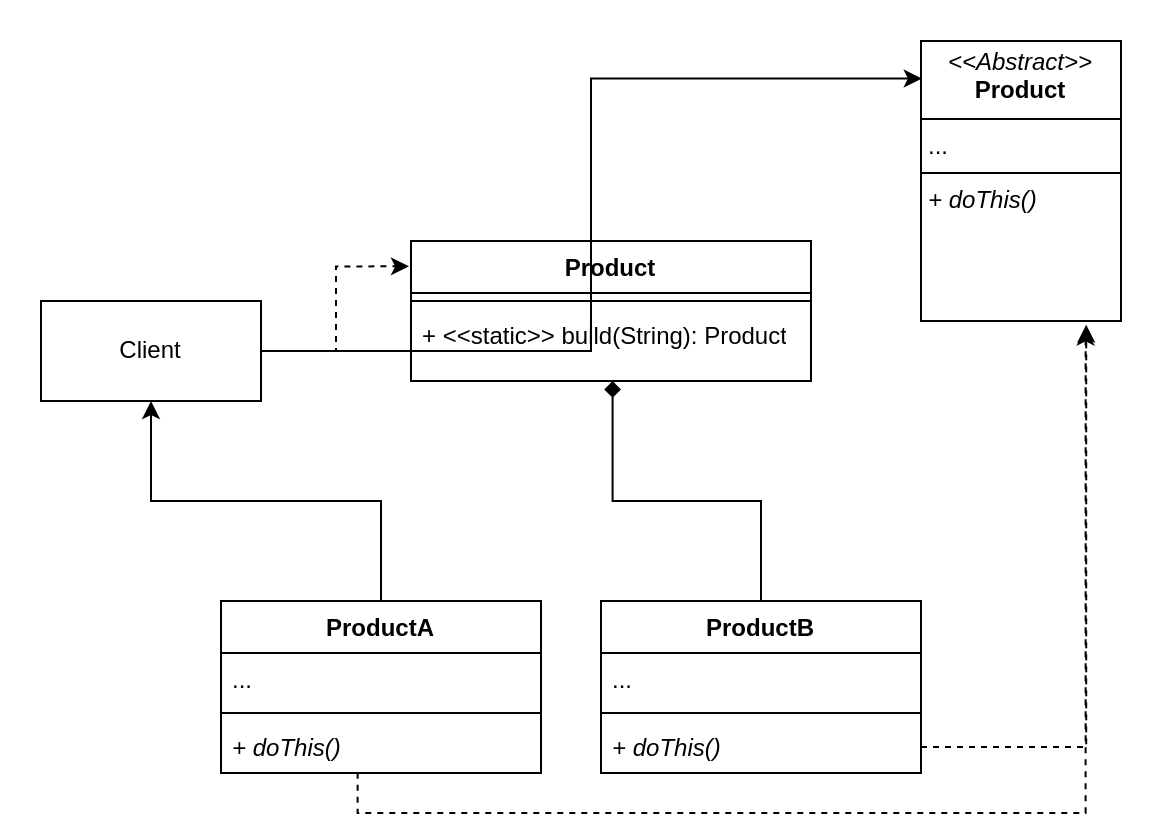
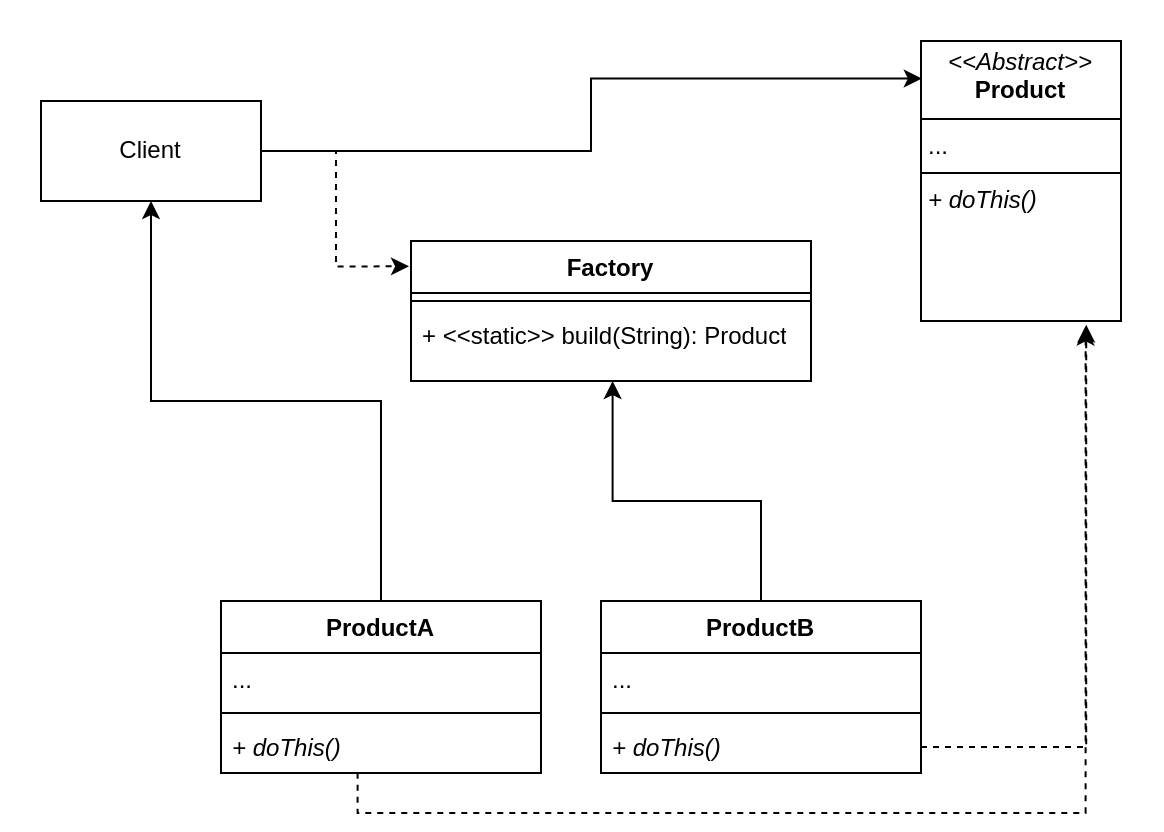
(611, 269) -> (611, 269)
(151, 351) -> (151, 151)
(613, 397) -> (613, 396)
